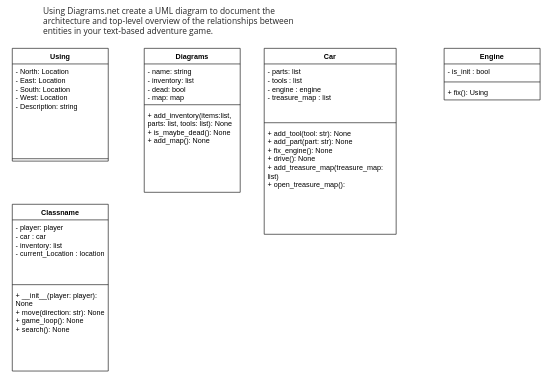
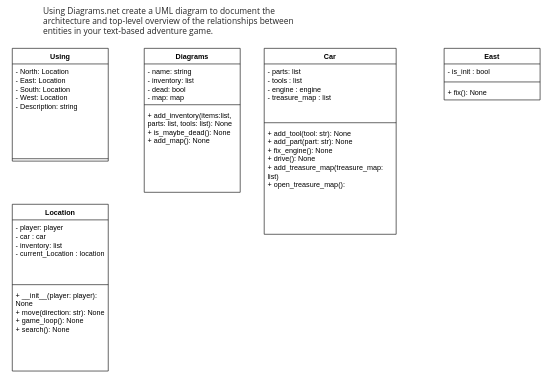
(492, 57) -> (492, 57)
(471, 93) -> (470, 93)
(60, 213) -> (60, 213)
